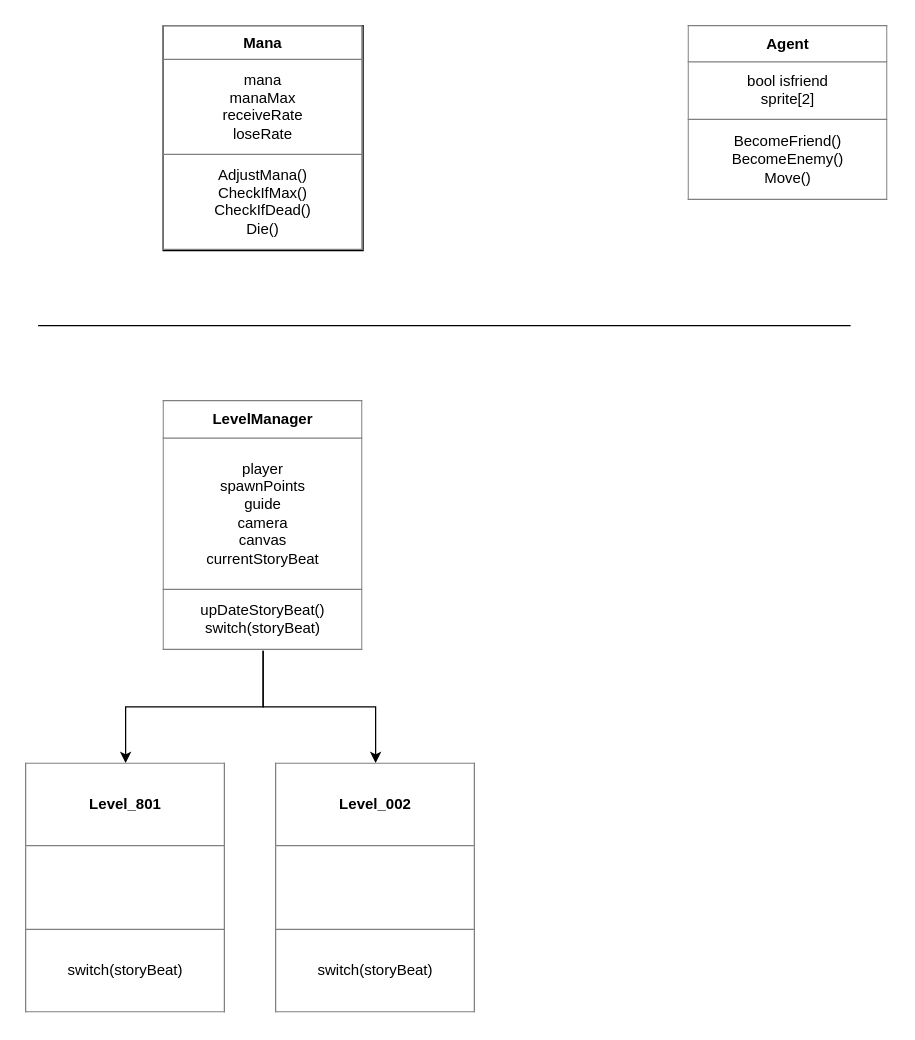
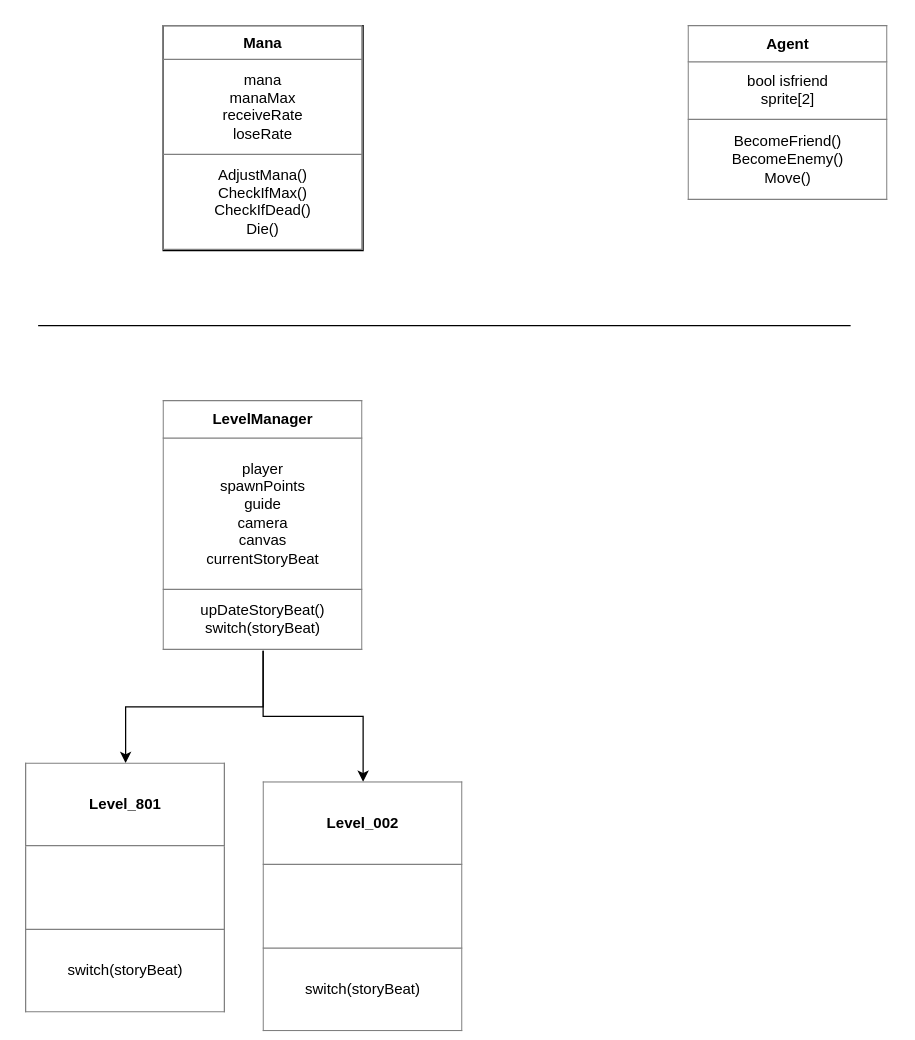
(376, 888) -> (363, 907)
